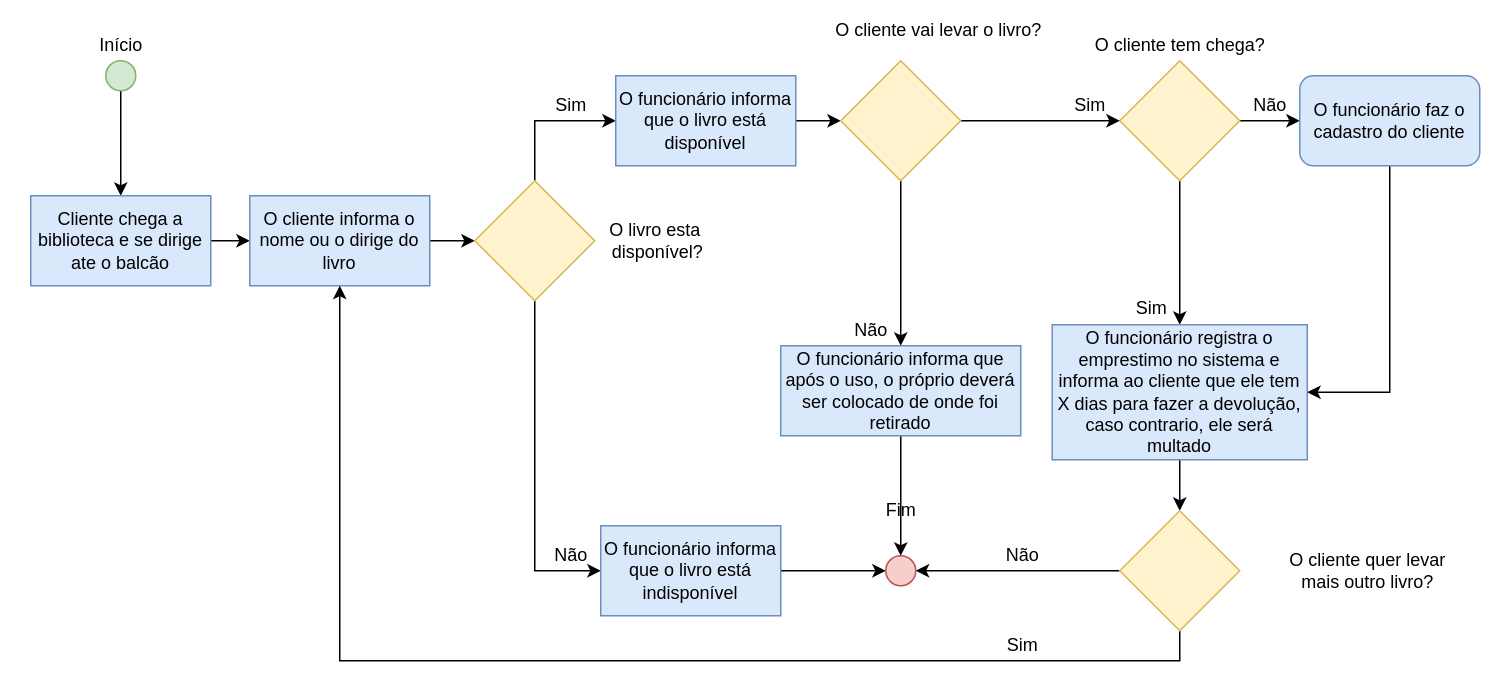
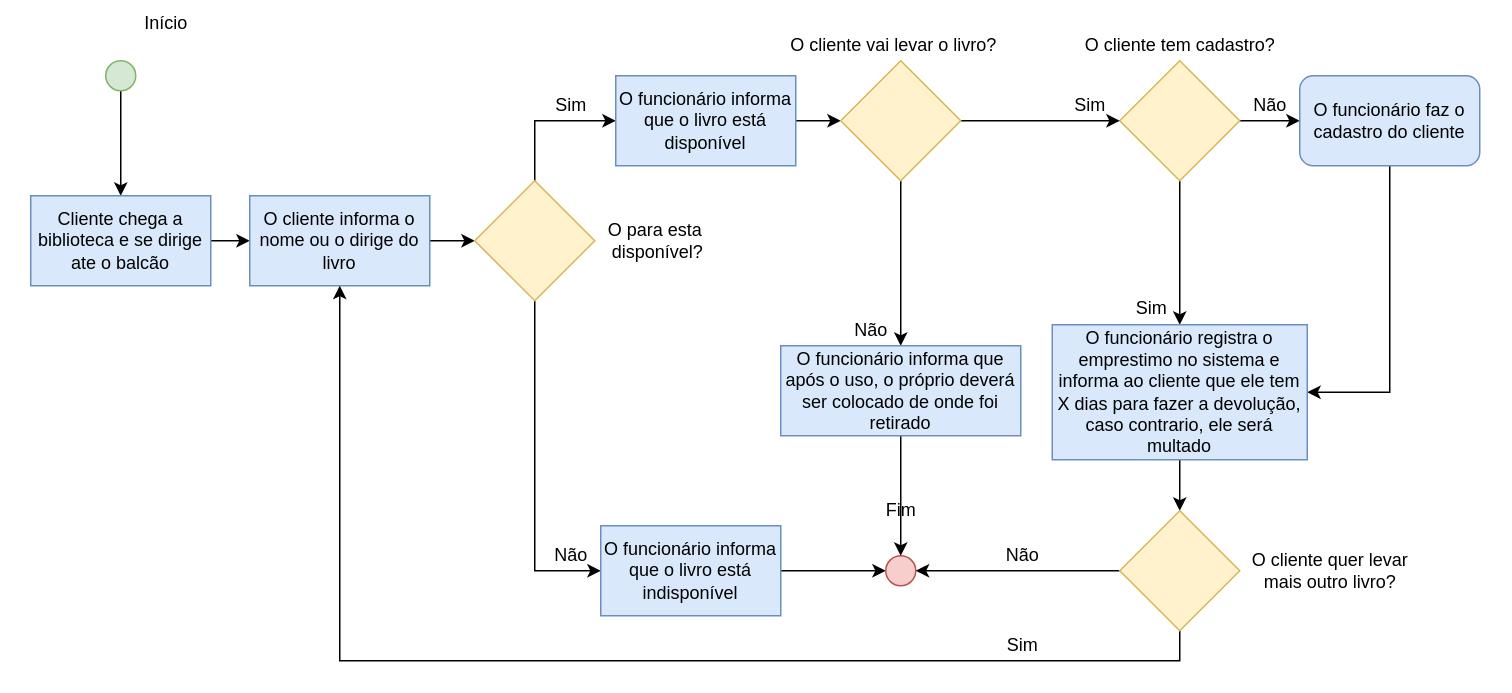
(938, 31) -> (893, 46)
(121, 46) -> (166, 23)
(1181, 46) -> (1181, 46)
(656, 241) -> (656, 241)
(1367, 571) -> (1330, 571)
